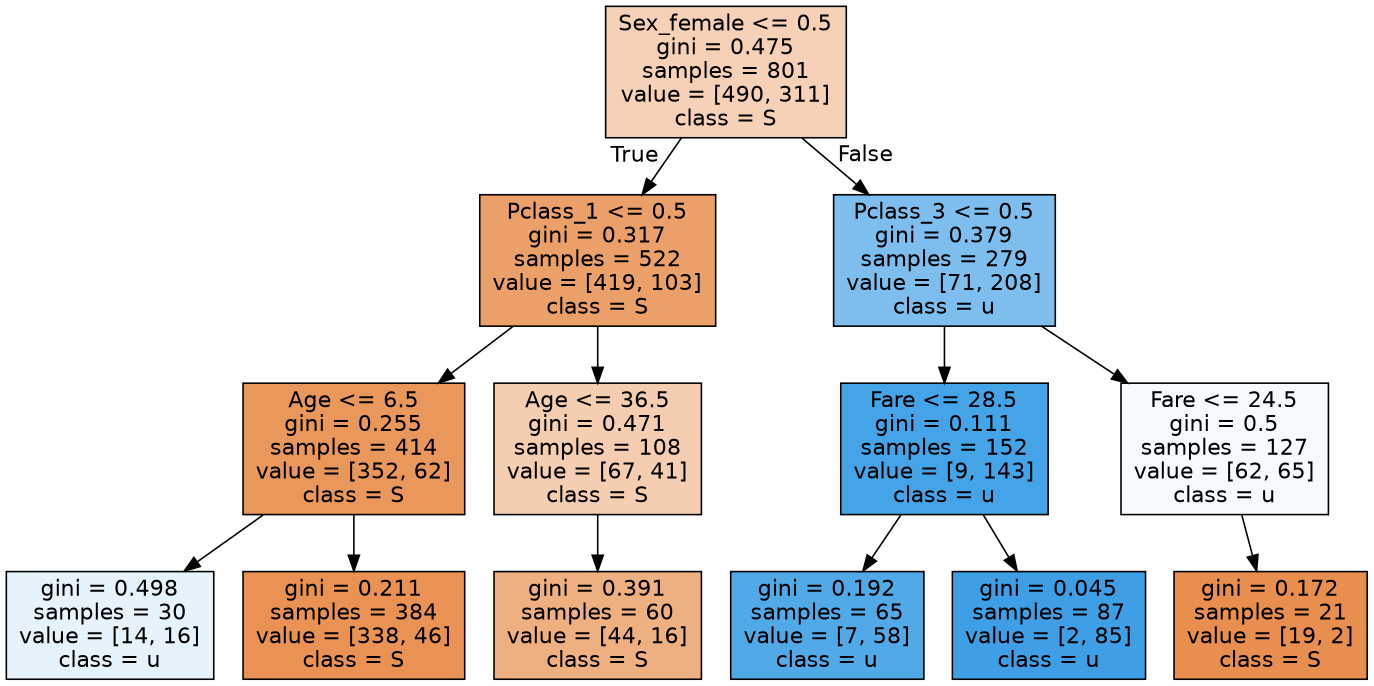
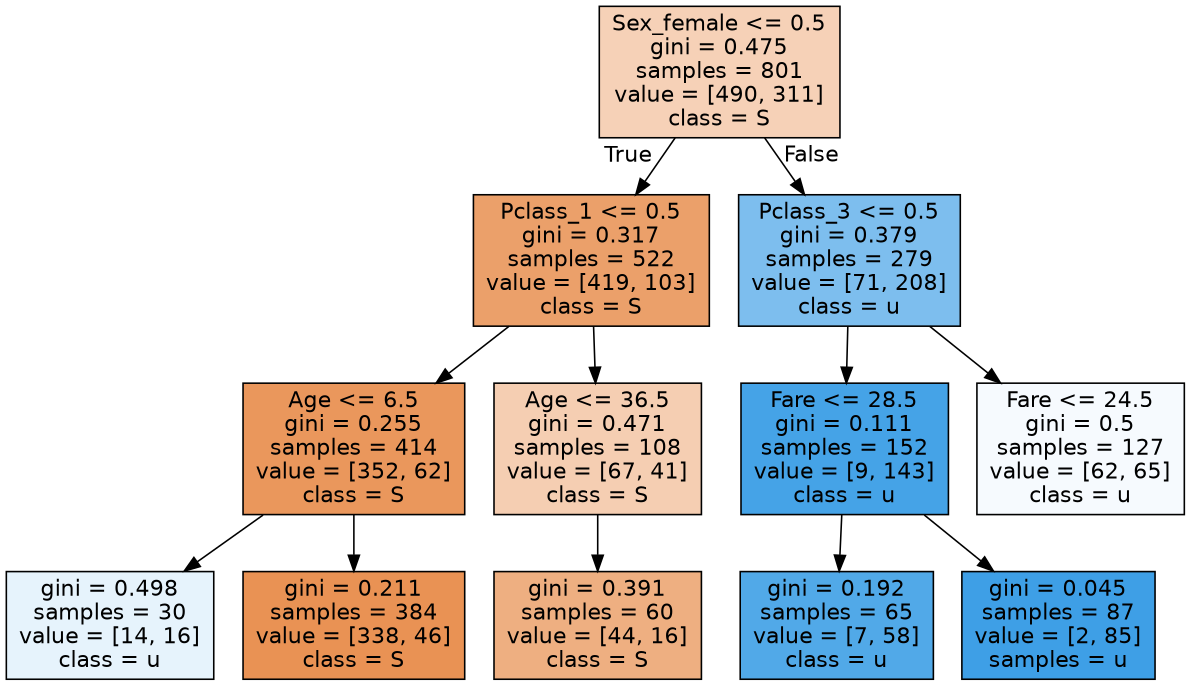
(1049, 625) -> (1058, 625)
(1271, 625) -> none
